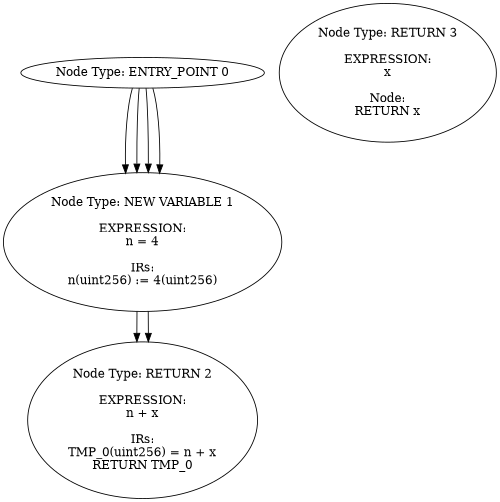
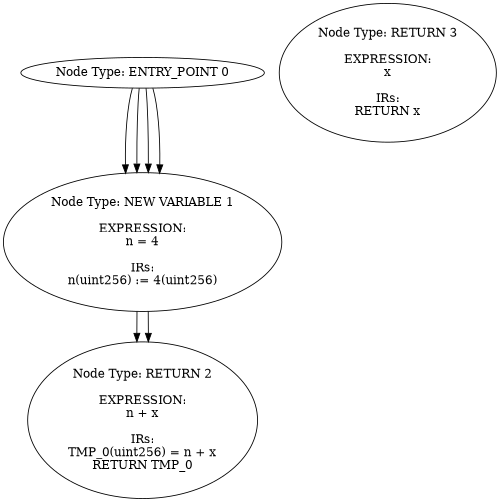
(388, 73) -> (388, 73)
